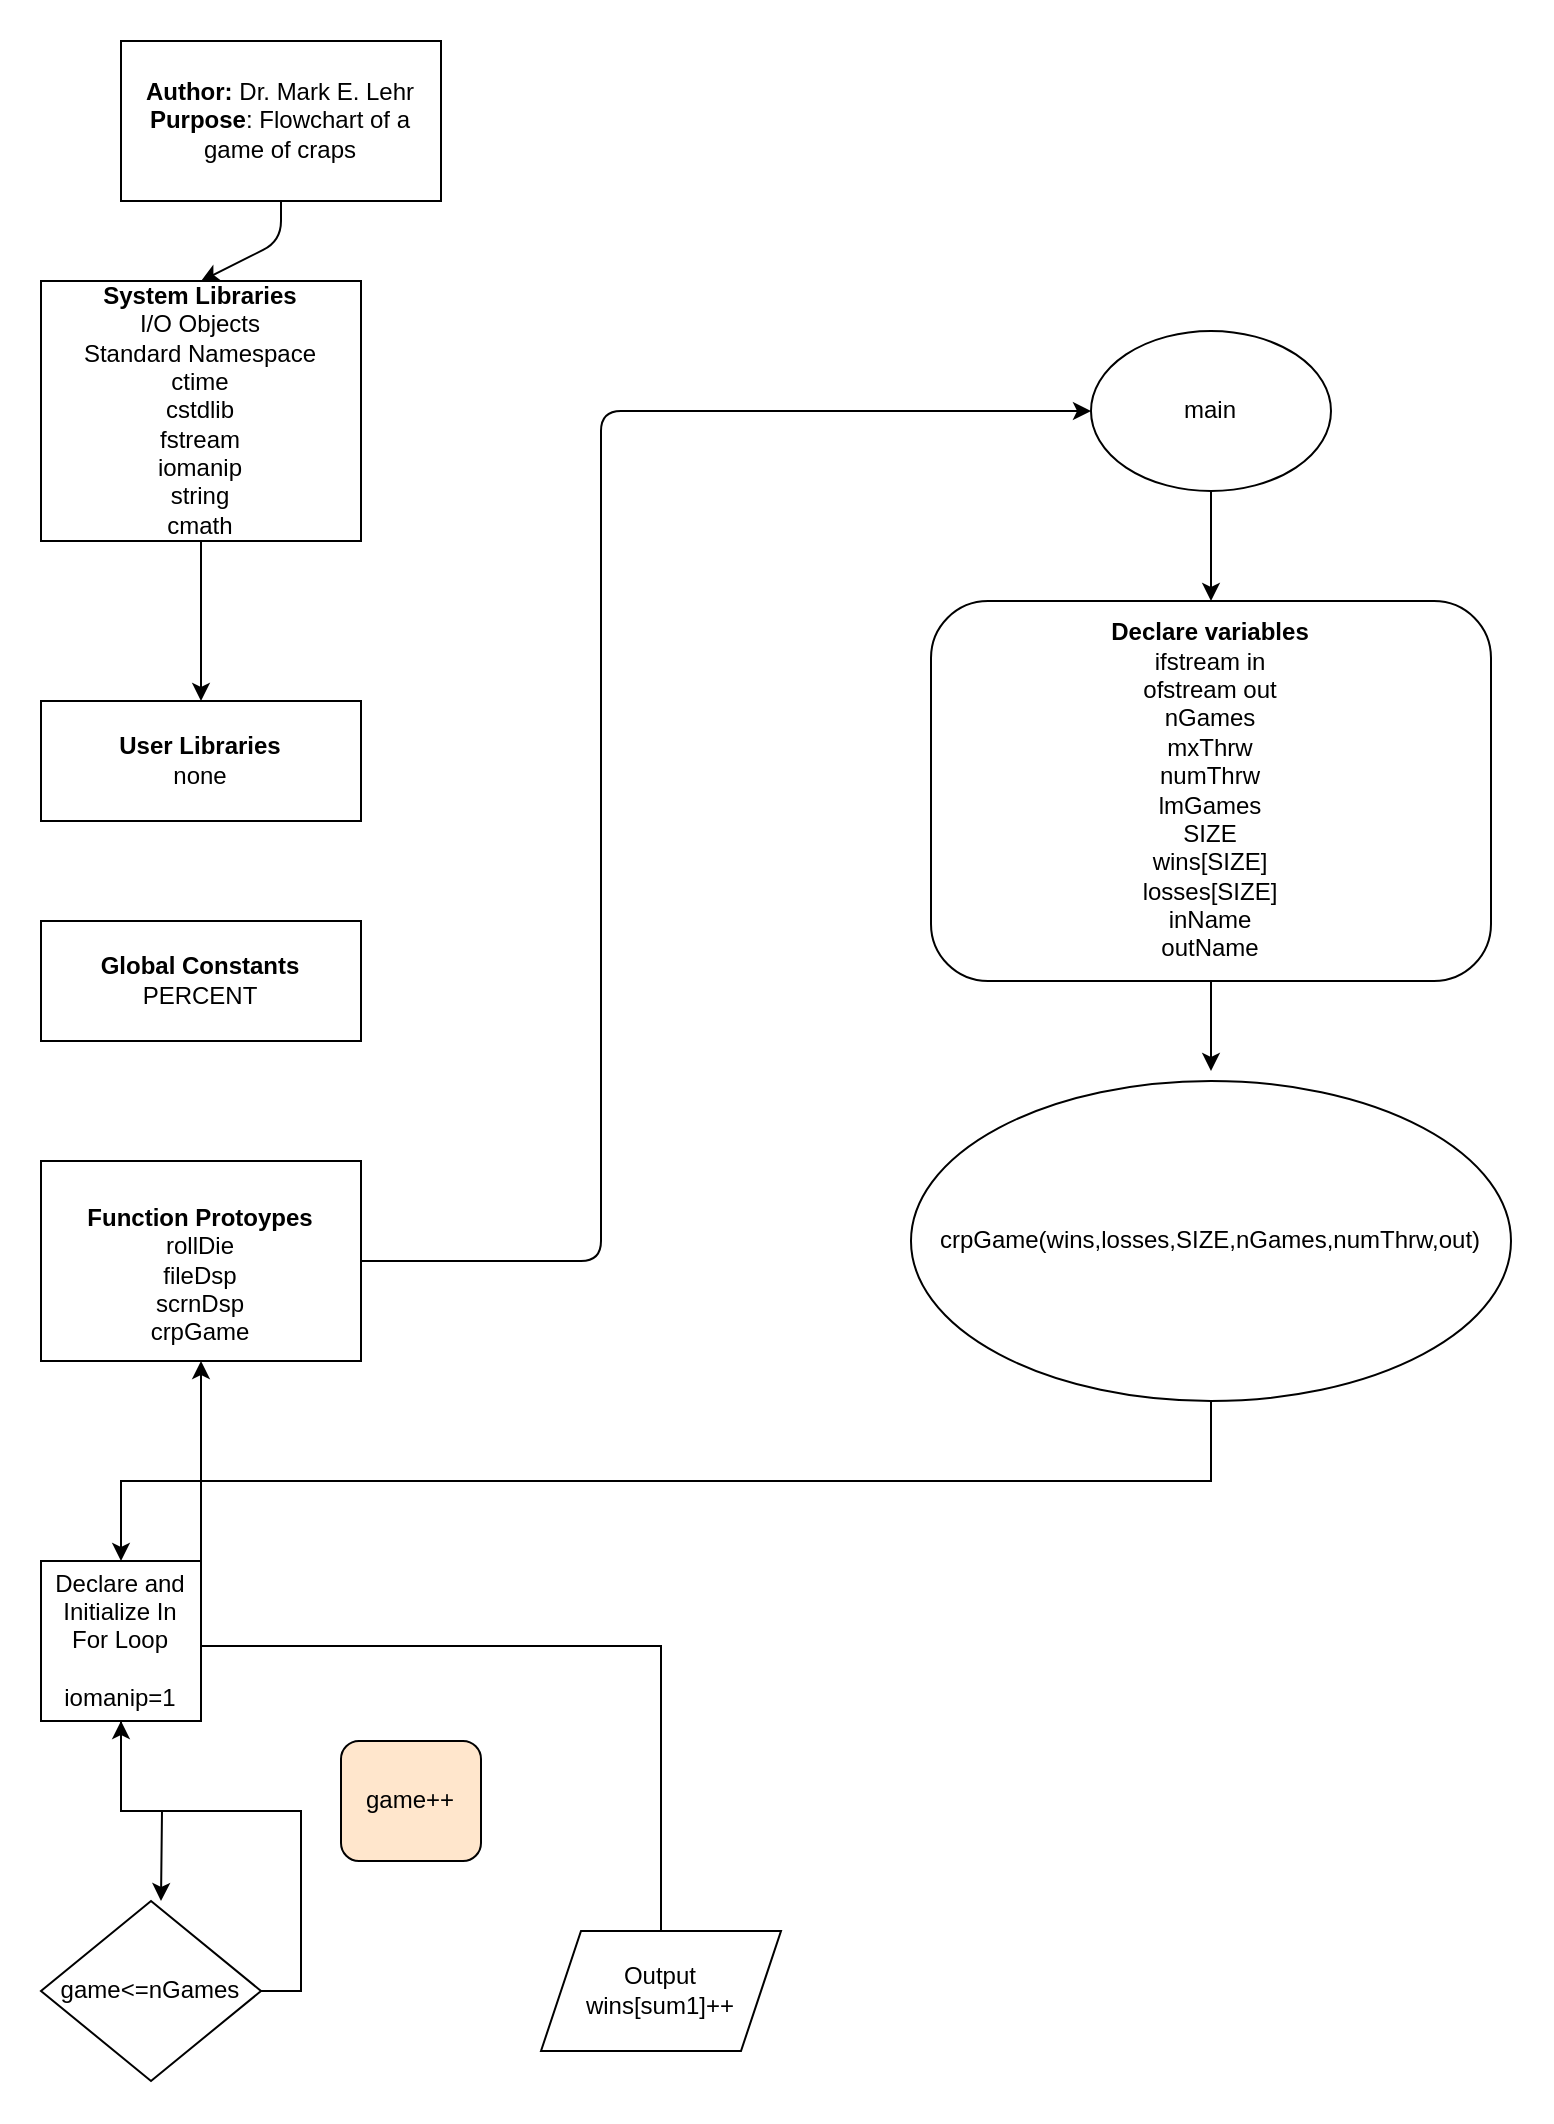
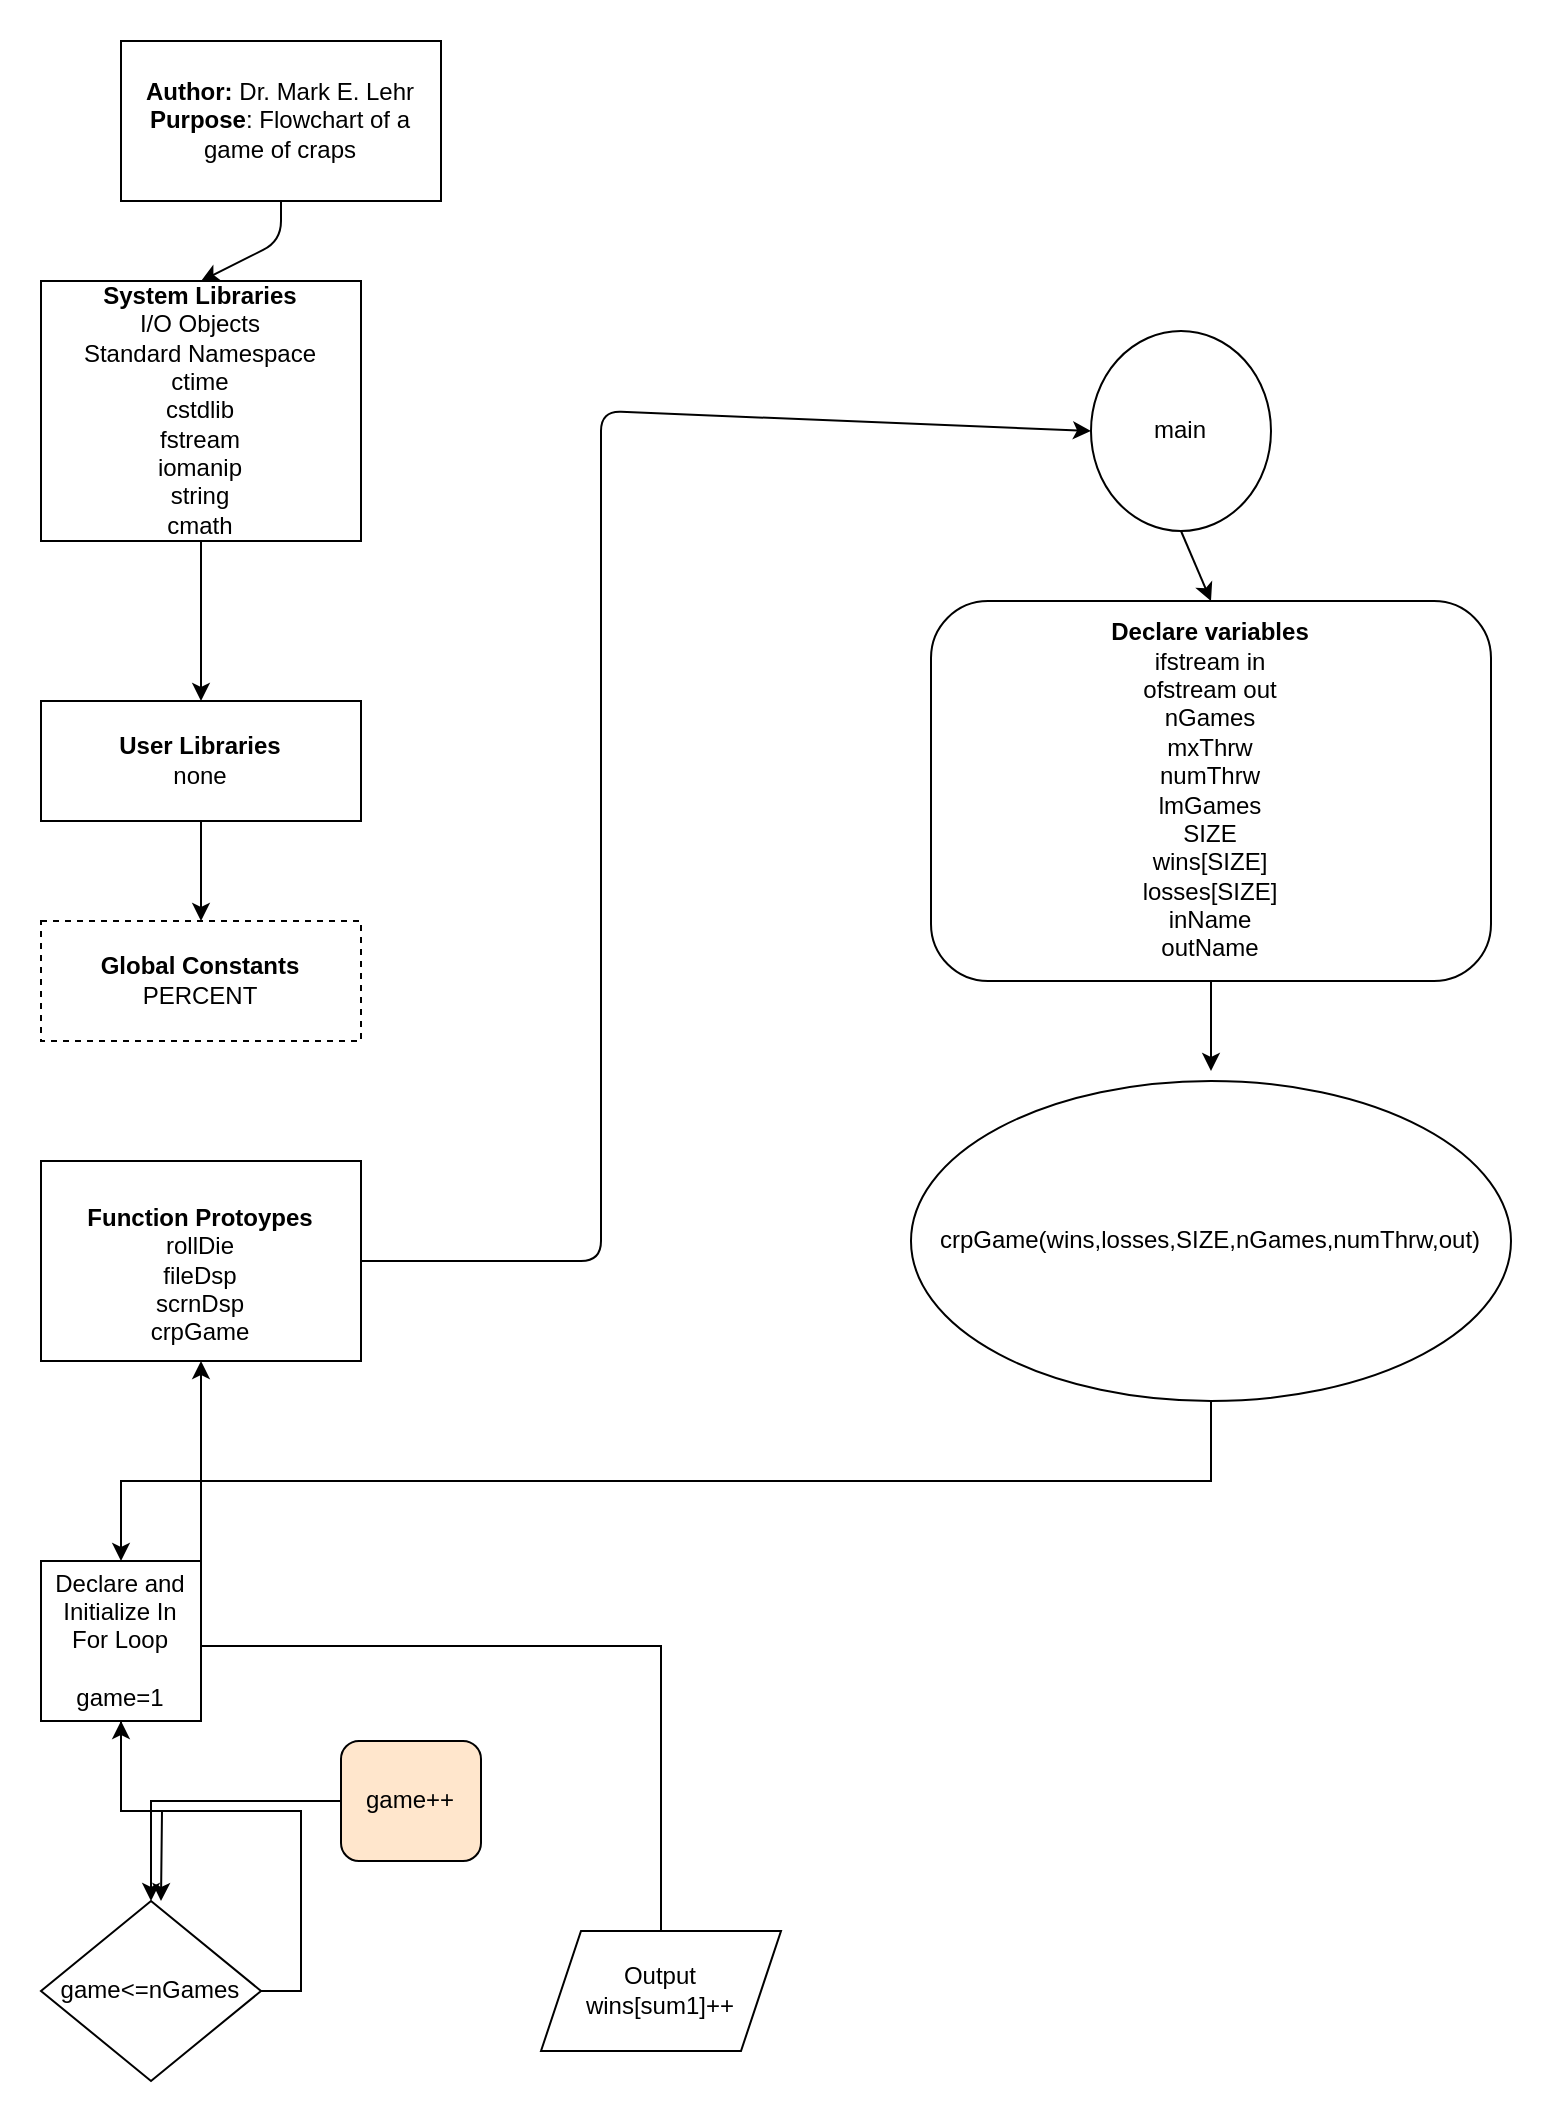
(1211, 411) -> (1181, 431)
none -> (201, 864)
(201, 981) -> (201, 981)
(121, 1641) -> (121, 1641)
none -> (243, 1801)
